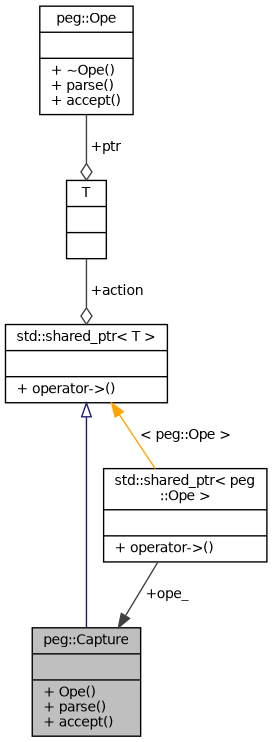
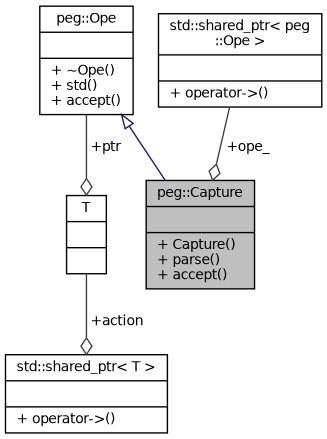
(82, 86) -> (74, 86)
(137, 442) -> none
(86, 522) -> (147, 153)
(142, 589) -> (223, 136)
(70, 692) -> (197, 245)
